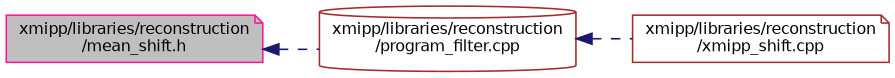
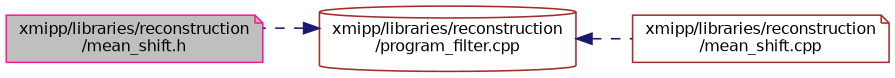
(761, 39) -> (761, 39)
(299, 49) -> (283, 28)
